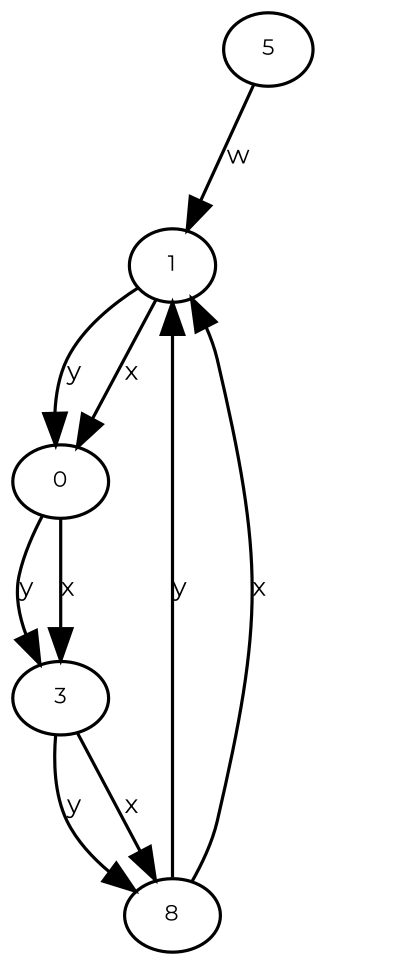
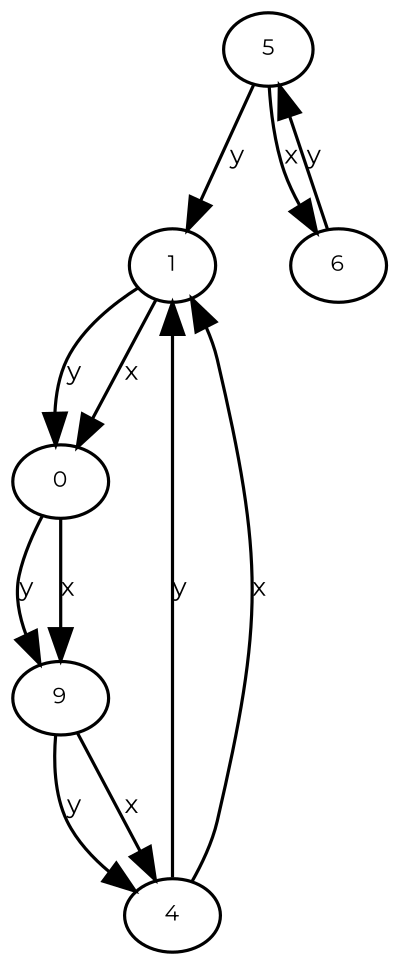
(238, 158) -> (238, 158)
none -> (339, 266)
(61, 698) -> (61, 698)
(172, 915) -> (172, 915)
